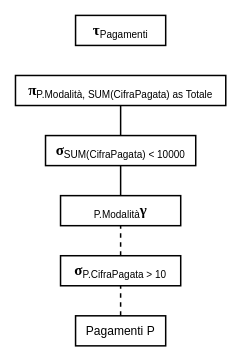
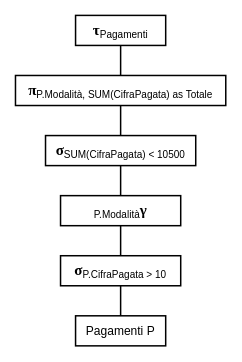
none -> (120, 60)
(120, 150) -> (120, 150)
(120, 240) -> (120, 240)
(120, 300) -> (120, 300)
